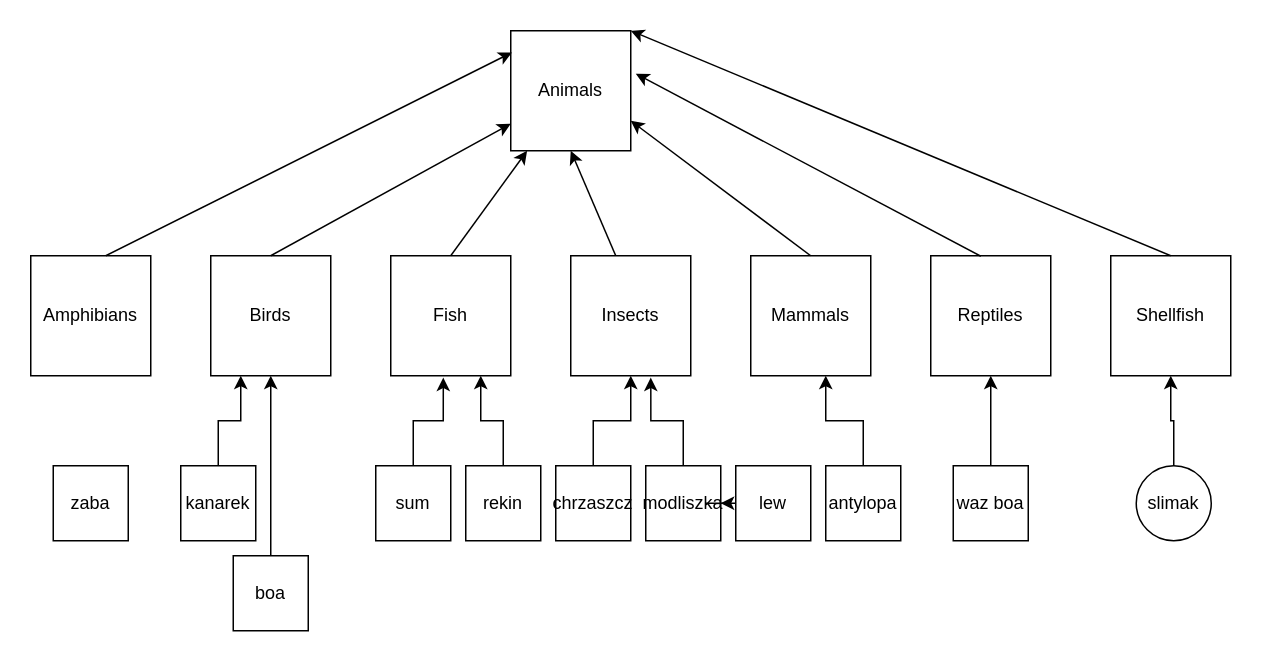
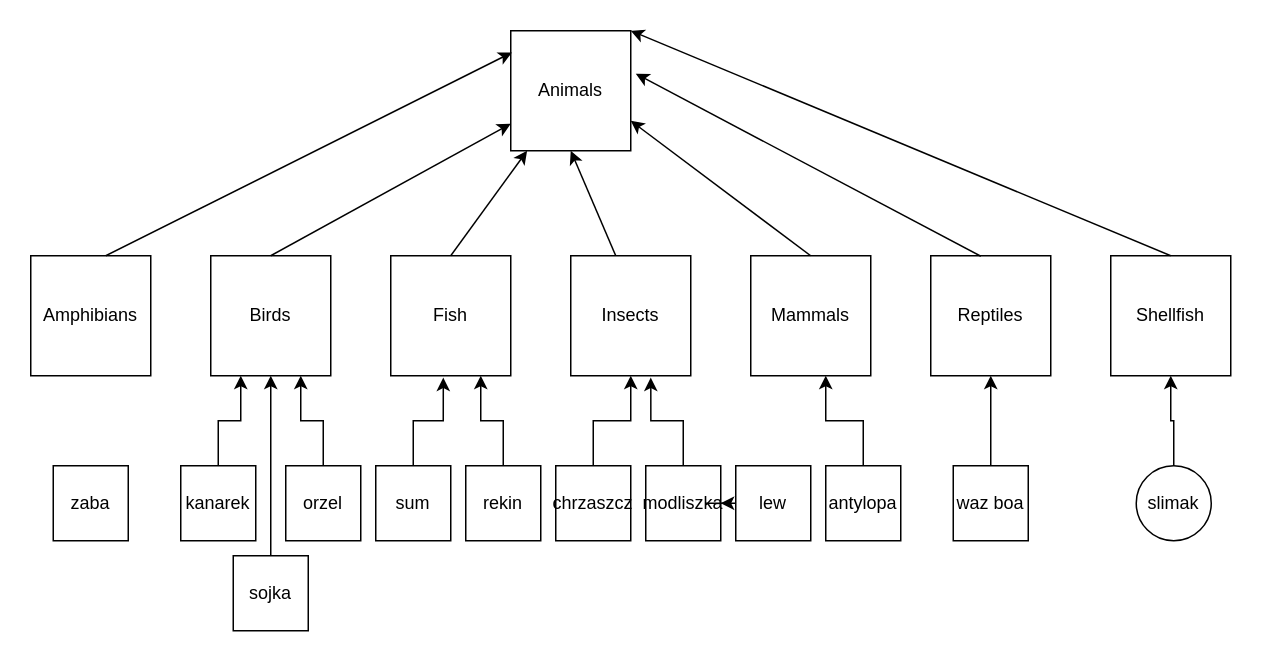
none -> (317, 421)
none -> (323, 503)
(271, 593) -> (271, 593)
